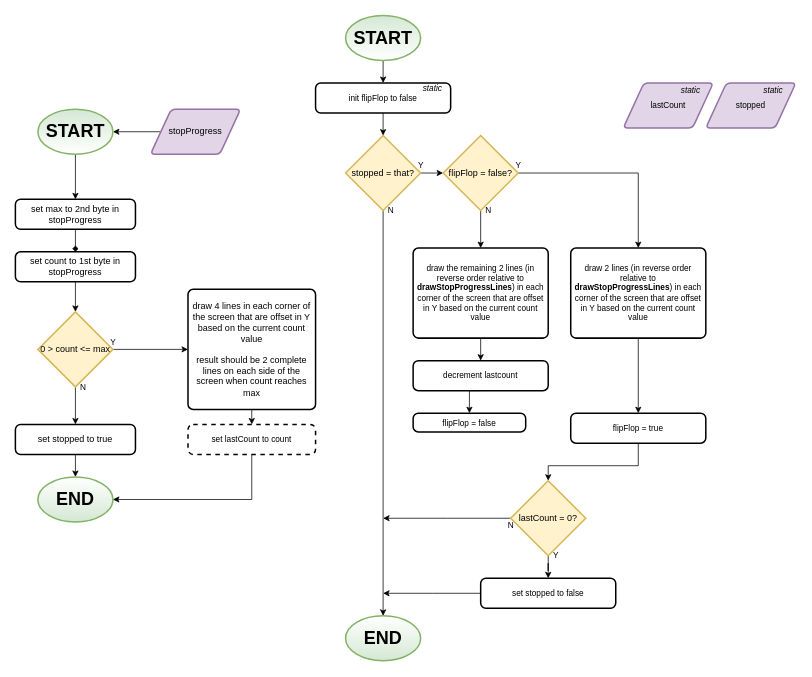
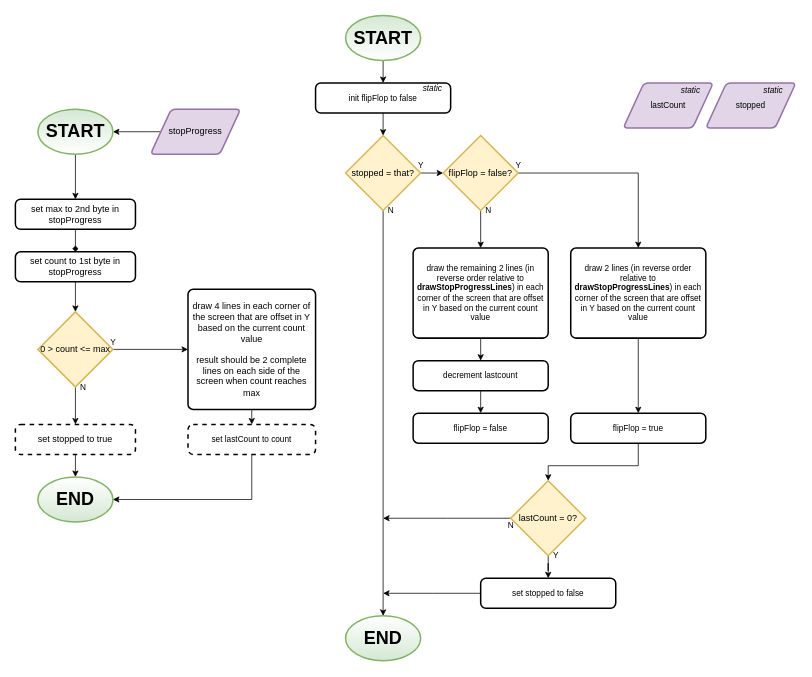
(469, 422) -> (480, 428)
(75, 439) -> (75, 439)
